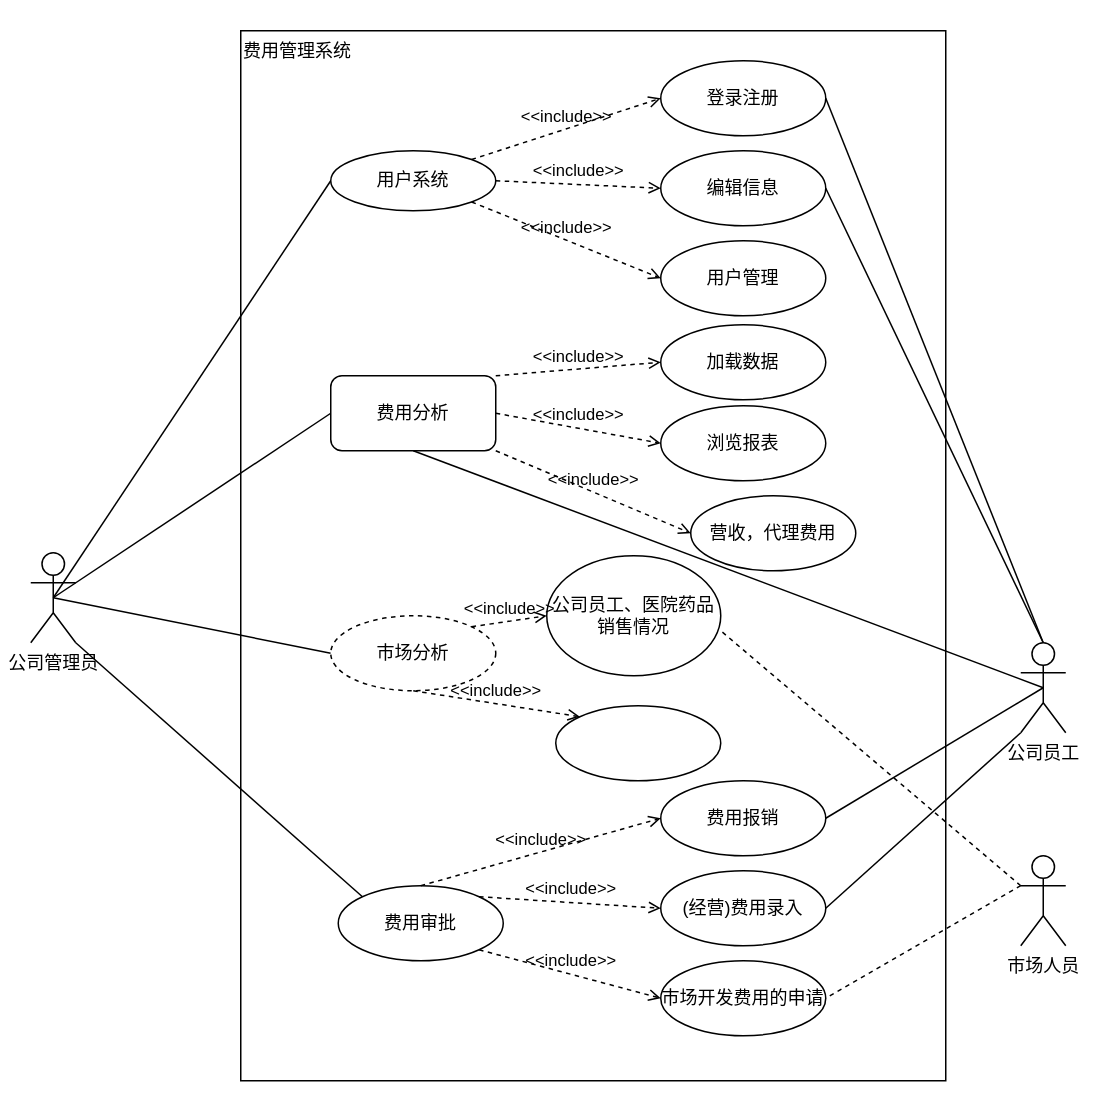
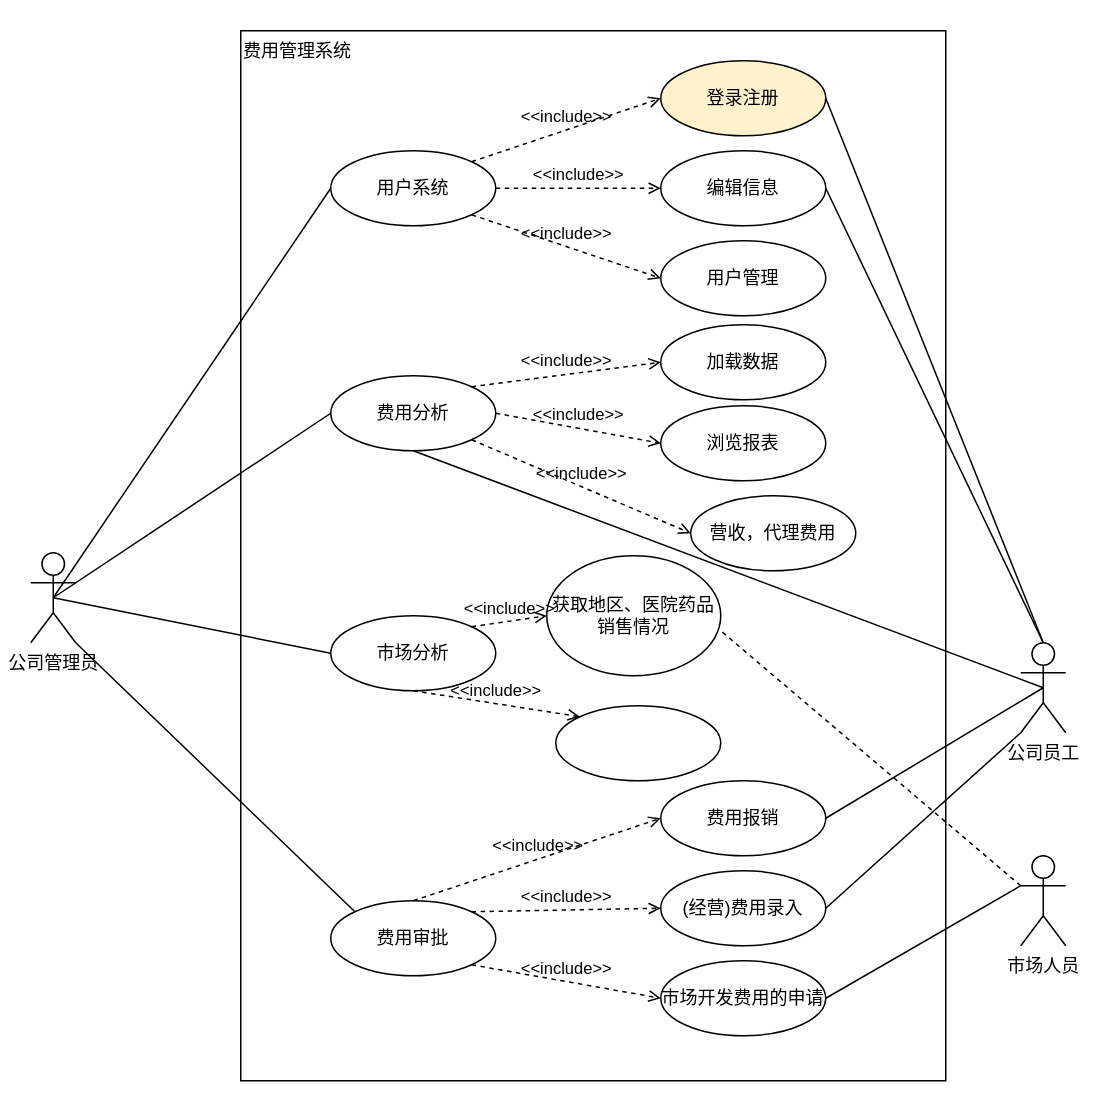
(743, 98) -> (743, 98)
(413, 181) -> (413, 188)
(413, 413) -> (413, 413)
(634, 616) -> (634, 616)
(413, 653) -> (413, 653)
(421, 923) -> (413, 938)
(922, 943) -> (922, 943)
